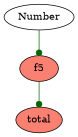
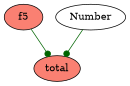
(39, 40) -> (76, 40)
